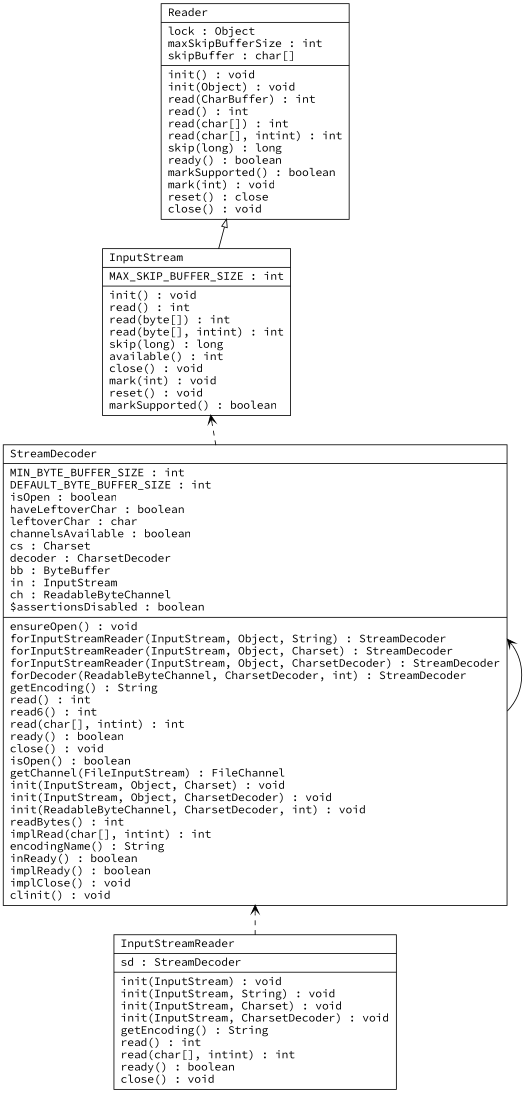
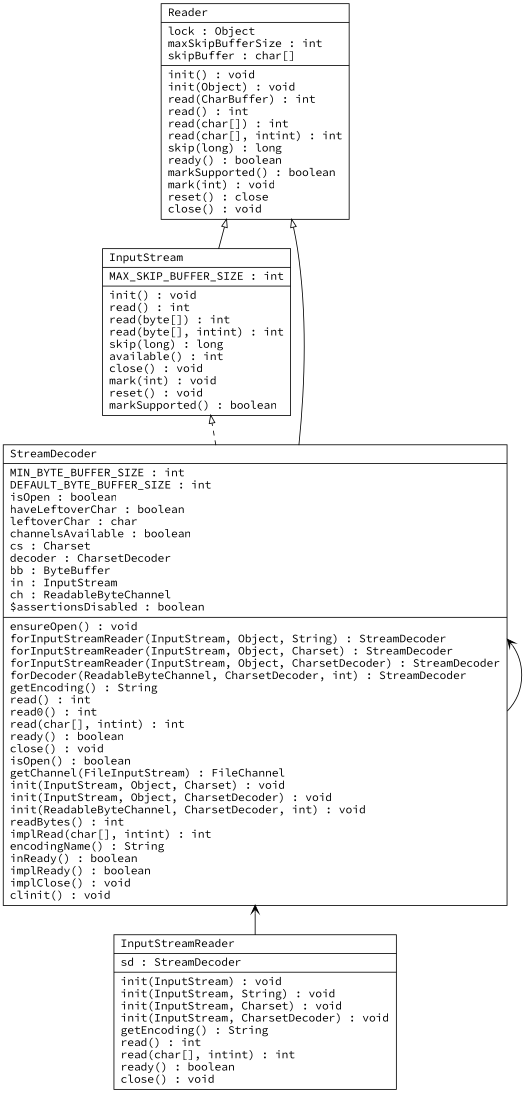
none -> (304, 336)
(214, 434) -> (214, 434)
(54, 712) -> (54, 712)
(255, 924) -> (255, 924)
